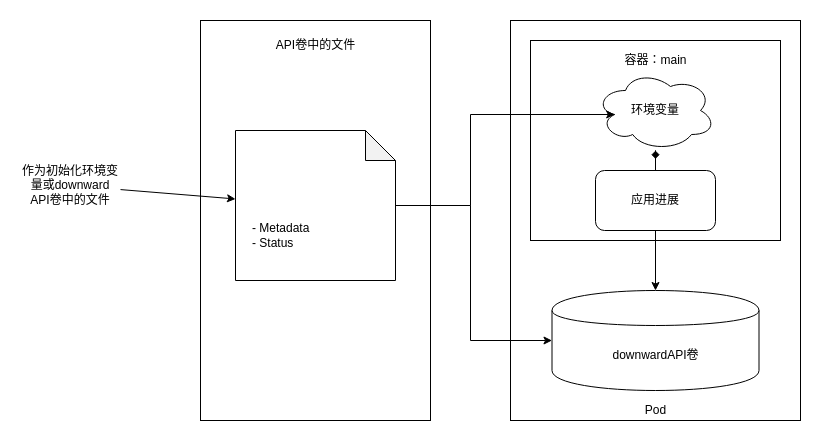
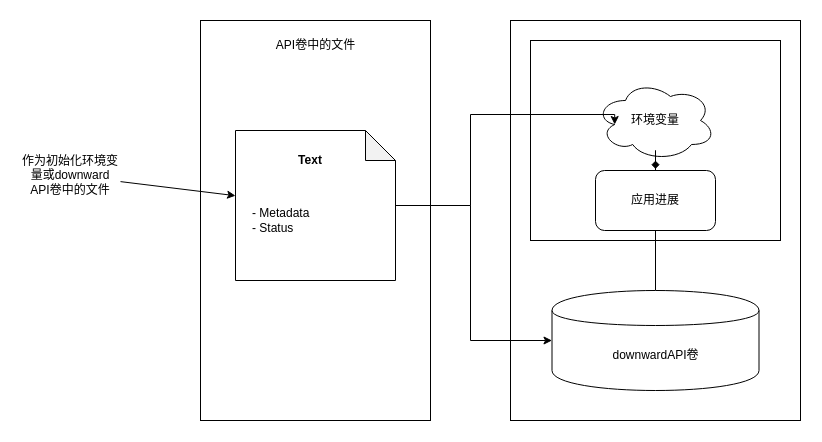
(656, 61) -> none
(656, 111) -> (656, 121)
none -> (311, 161)
(71, 186) -> (71, 176)
(316, 236) -> (316, 221)
(656, 282) -> (656, 284)
(656, 411) -> none
